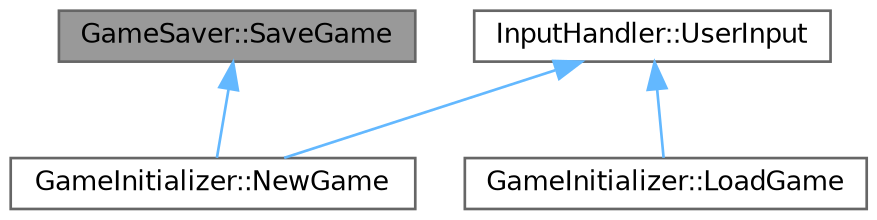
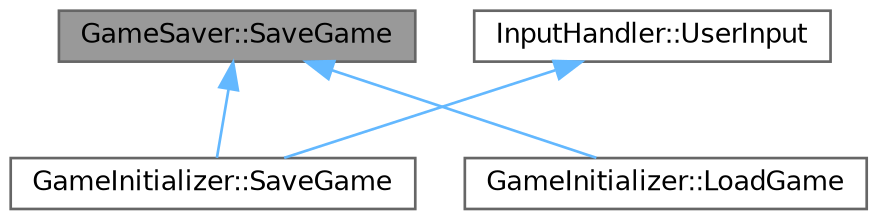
(660, 124) -> (471, 116)
(213, 184) -> (213, 184)
